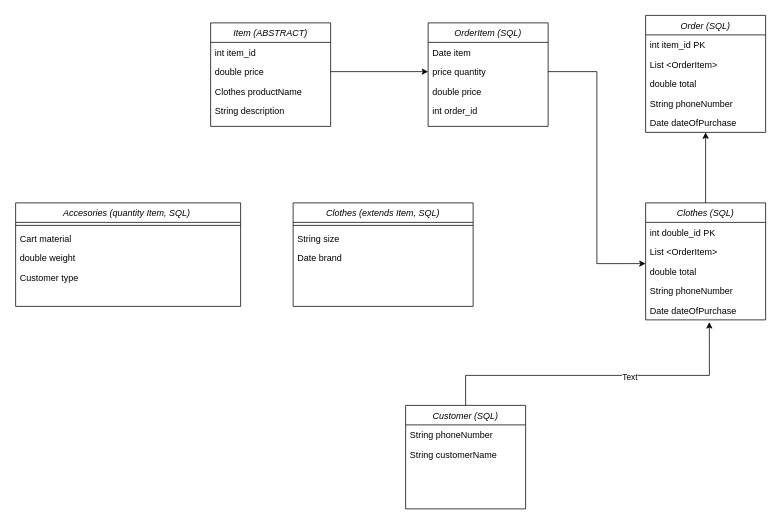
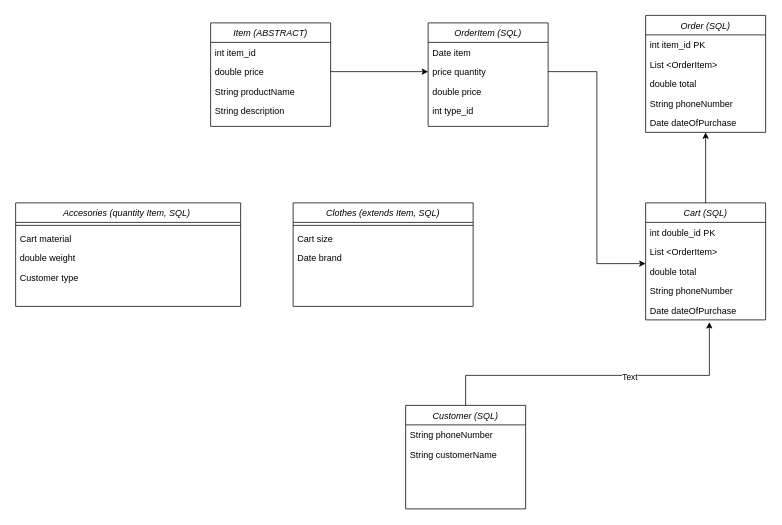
(260, 92) -> (258, 92)
(459, 111) -> (456, 111)
(705, 213) -> (705, 213)
(321, 239) -> (317, 239)
